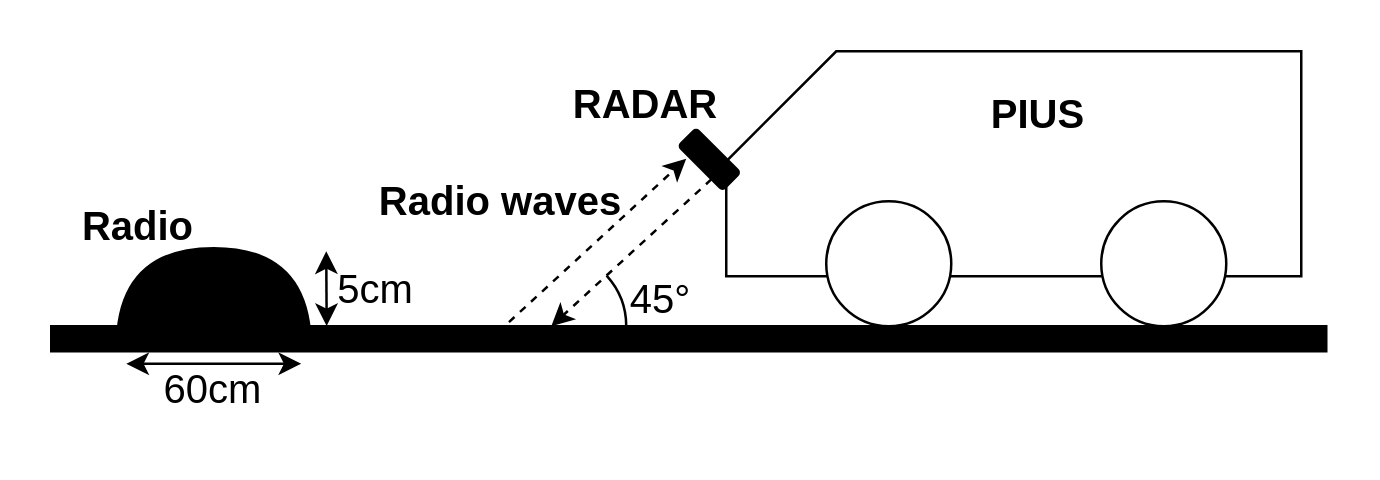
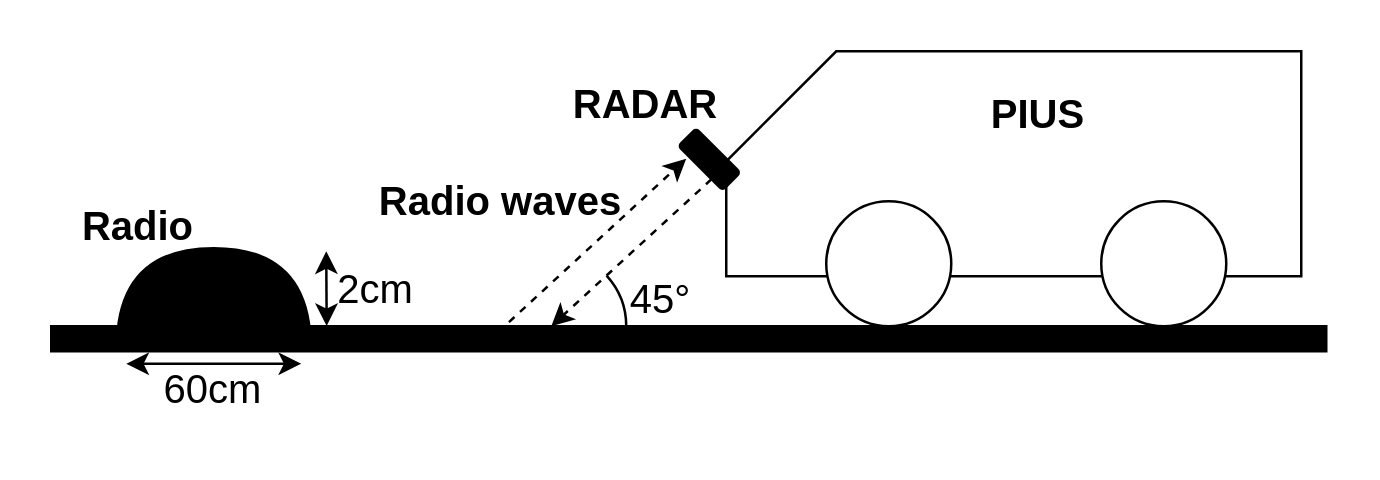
(376, 289) -> (376, 289)
